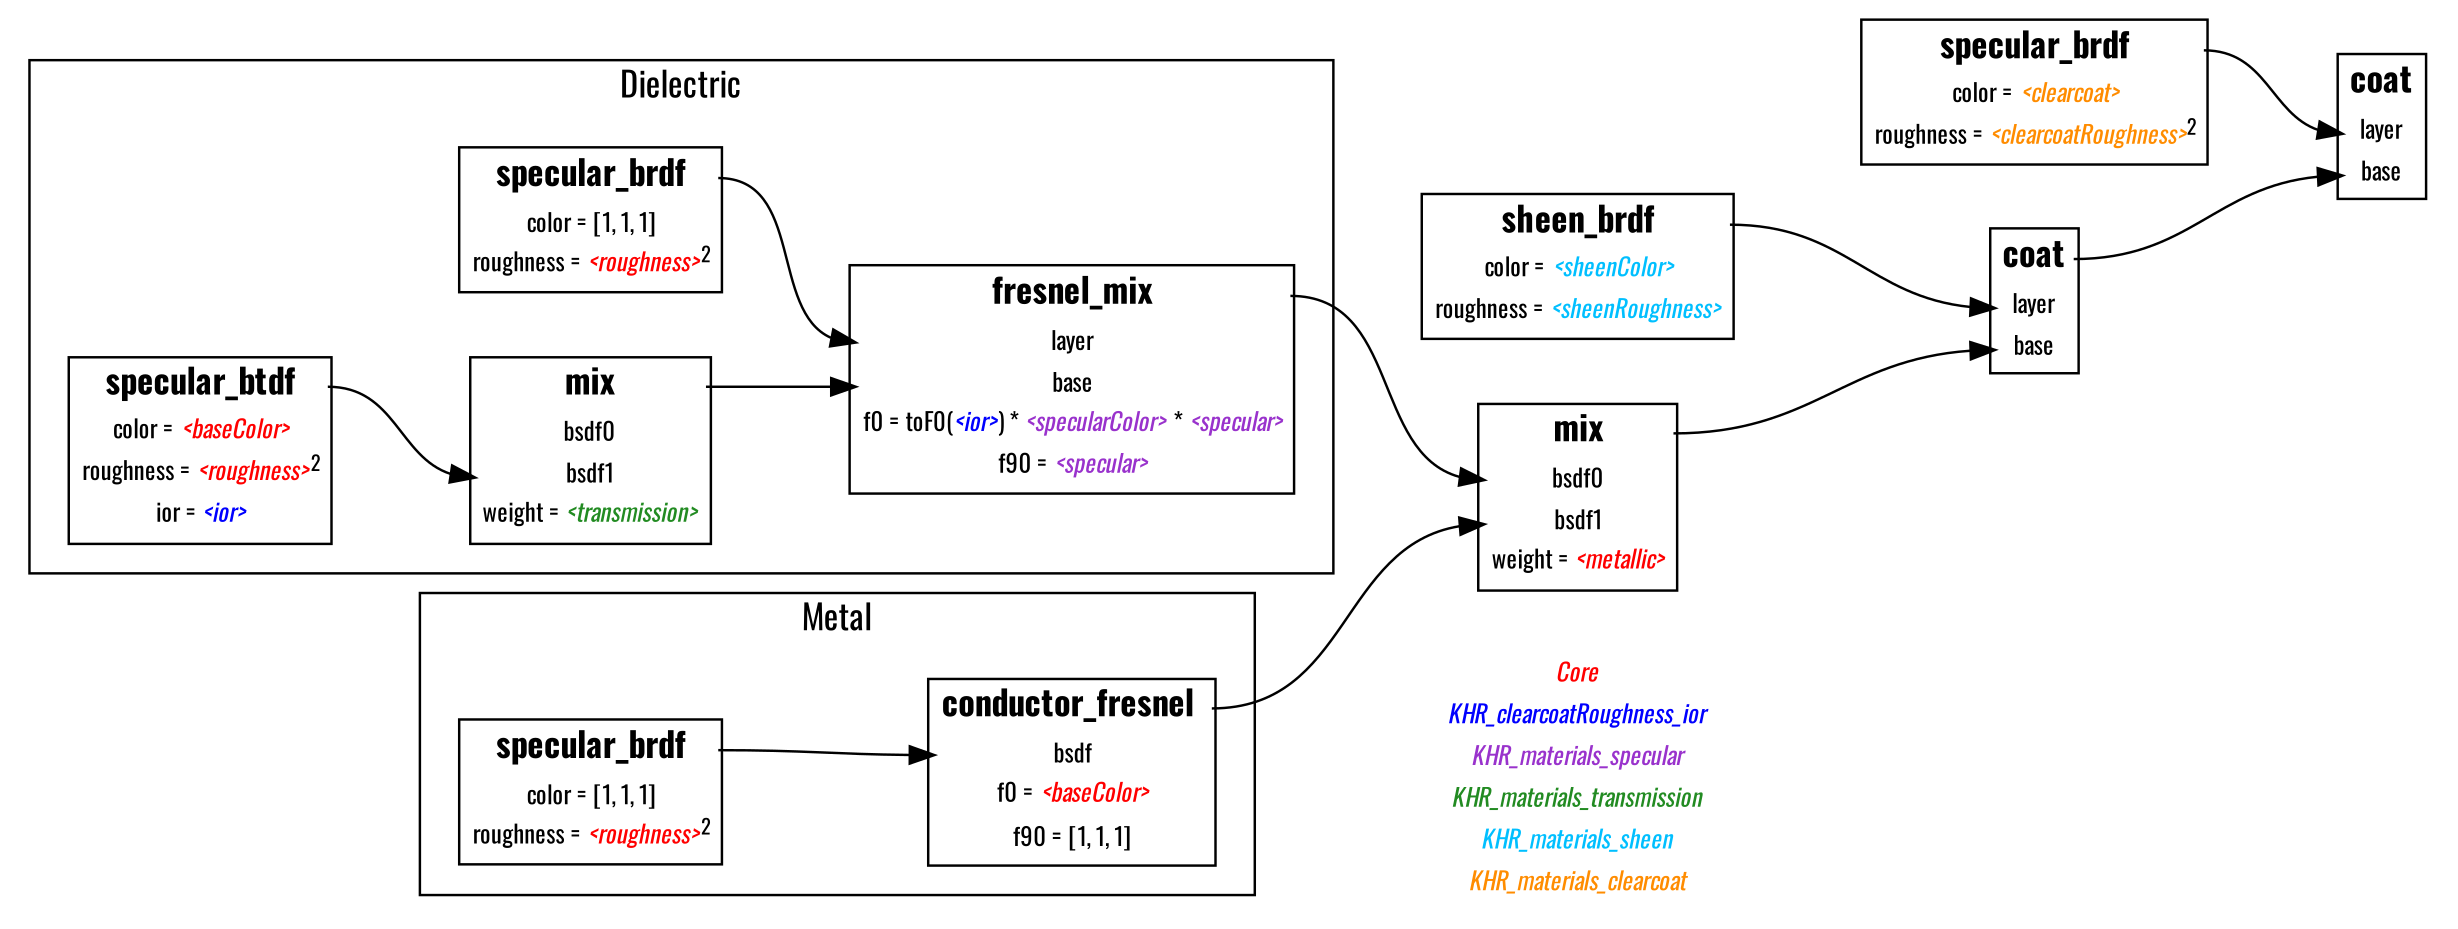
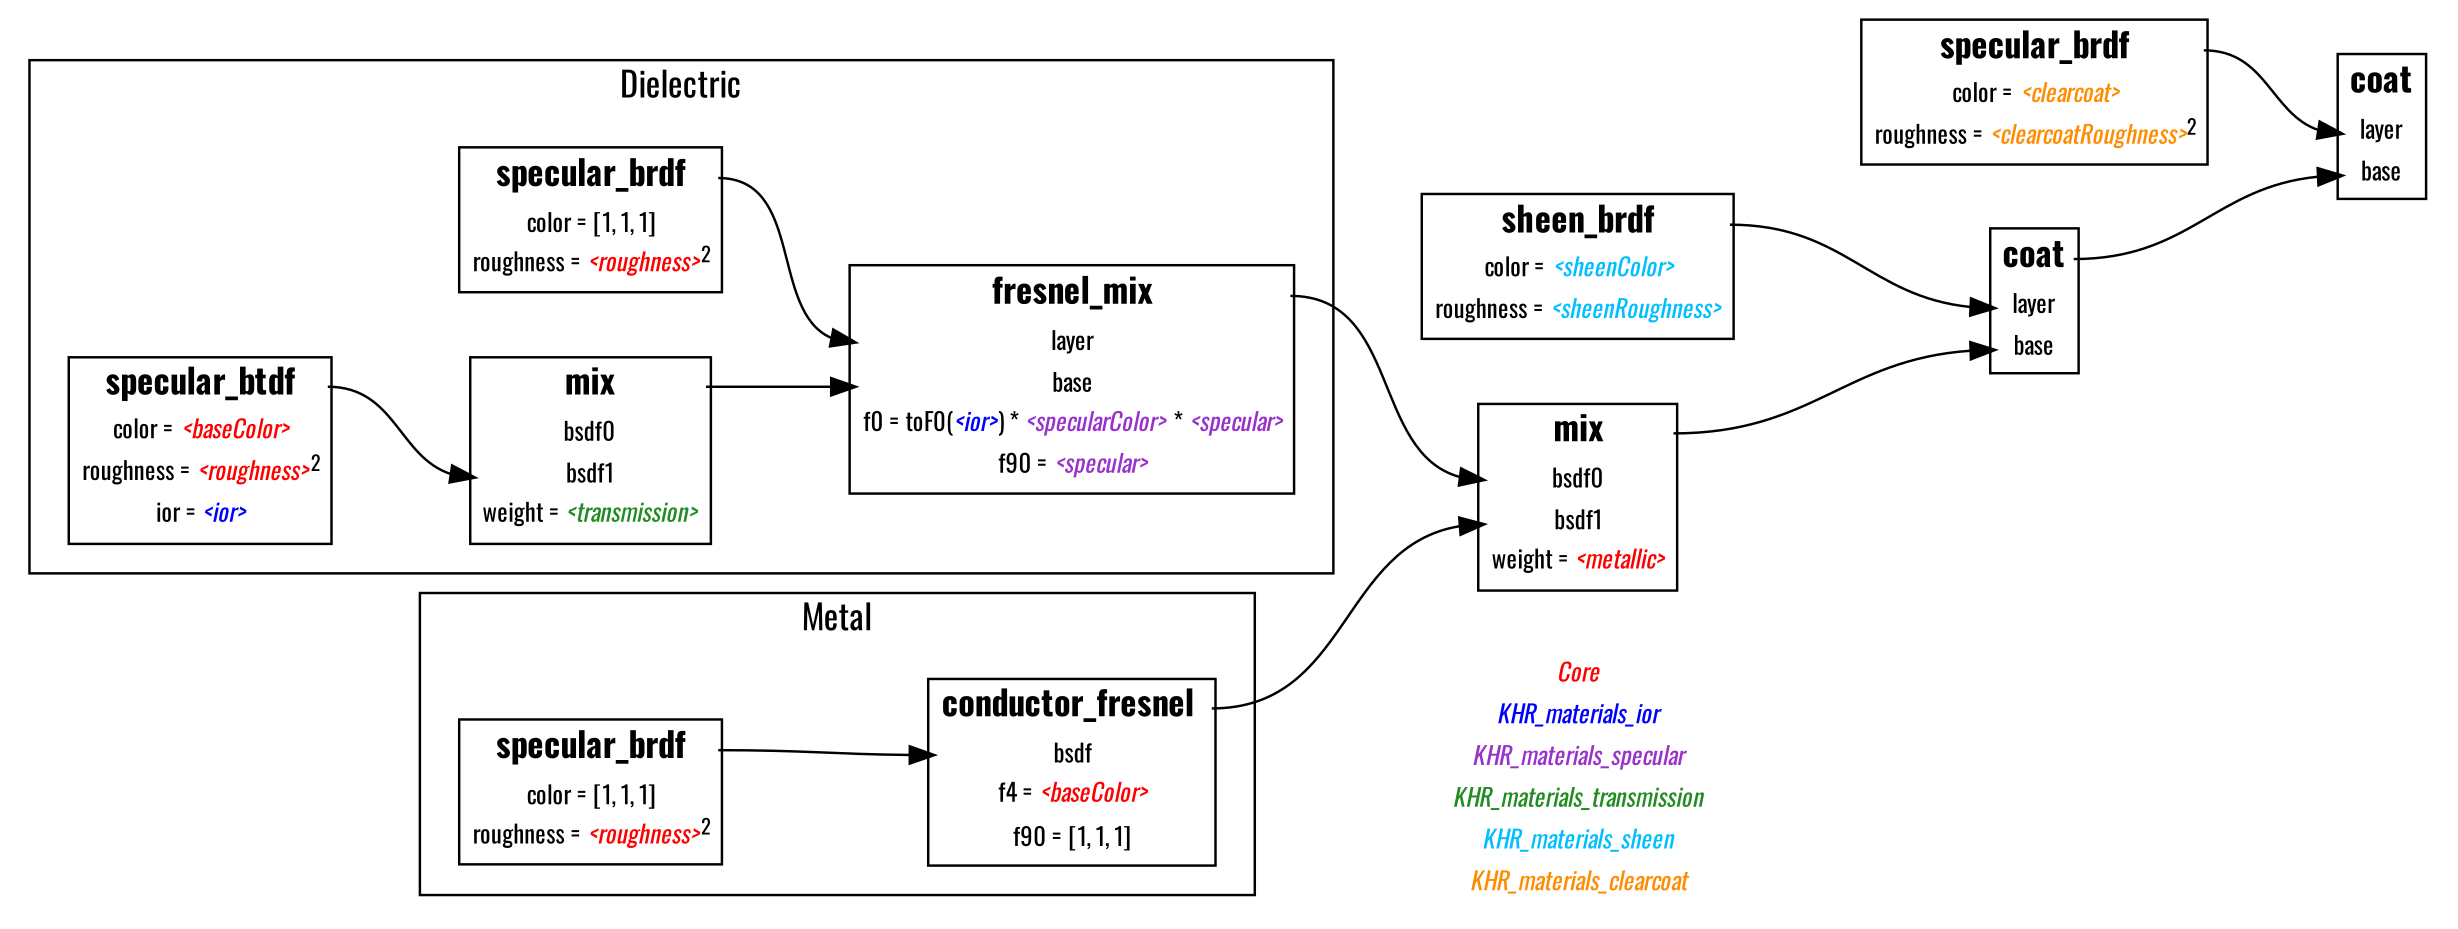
(1578, 716) -> (1579, 716)
(1019, 794) -> (1019, 794)
